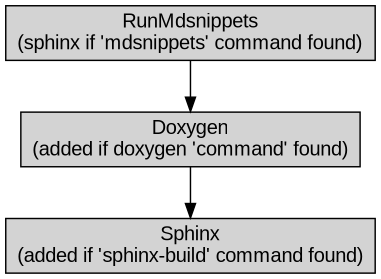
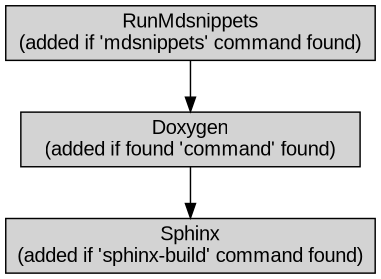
(190, 33) -> (190, 33)
(190, 139) -> (190, 139)
